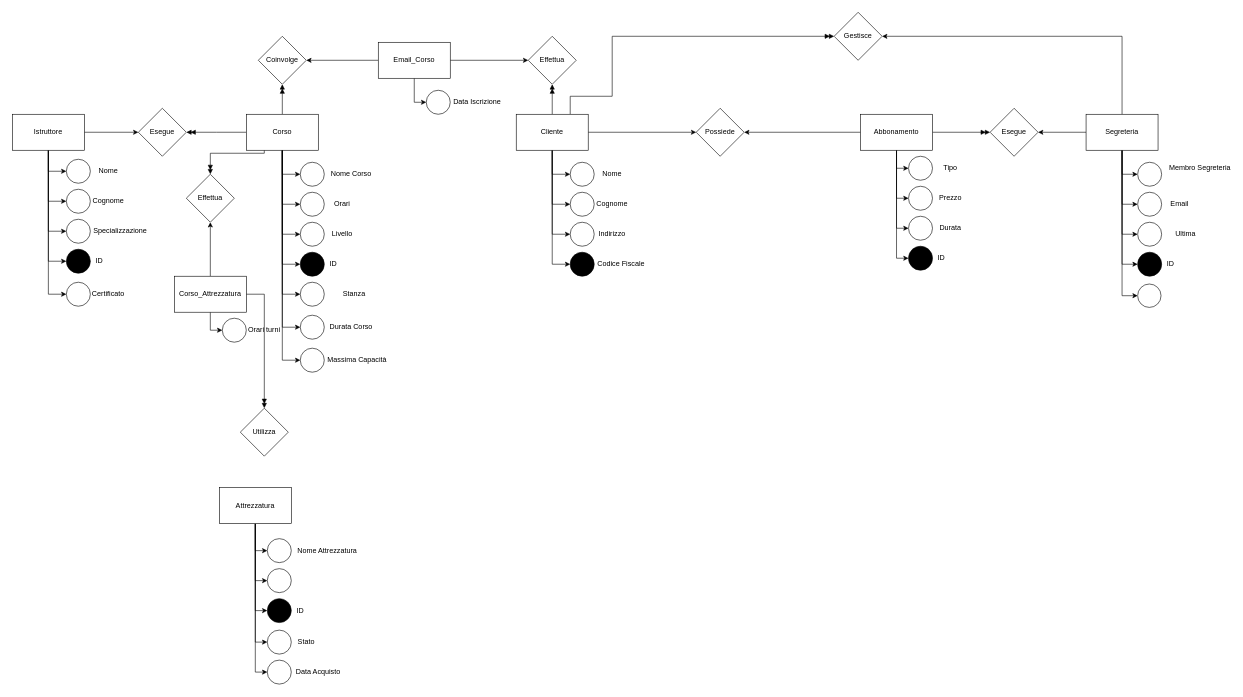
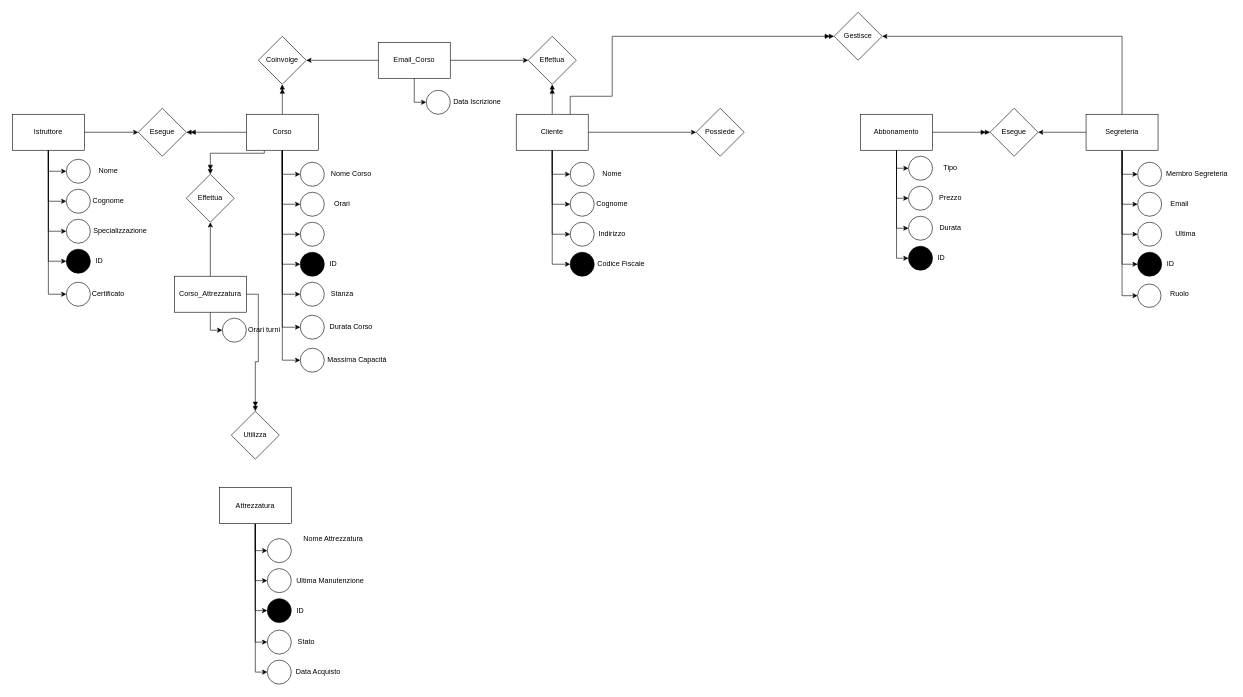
(749, 132) -> none
(1200, 168) -> (1197, 174)
(342, 234) -> none
(354, 294) -> (342, 294)
none -> (1180, 294)
(264, 432) -> (255, 435)
(327, 551) -> (333, 539)
none -> (330, 581)
